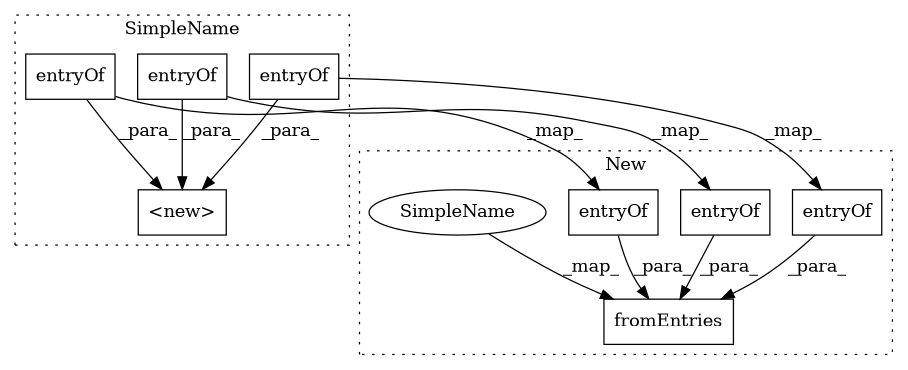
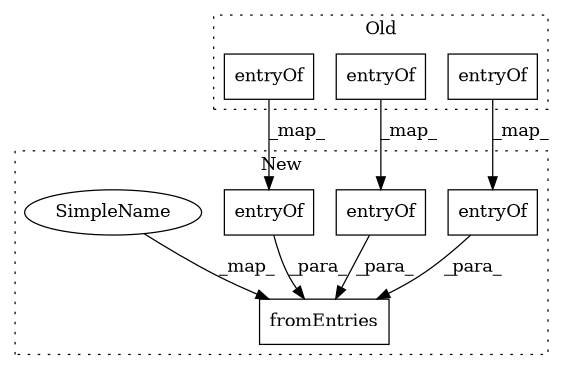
(182, 30) -> (381, 30)
(182, 212) -> none
